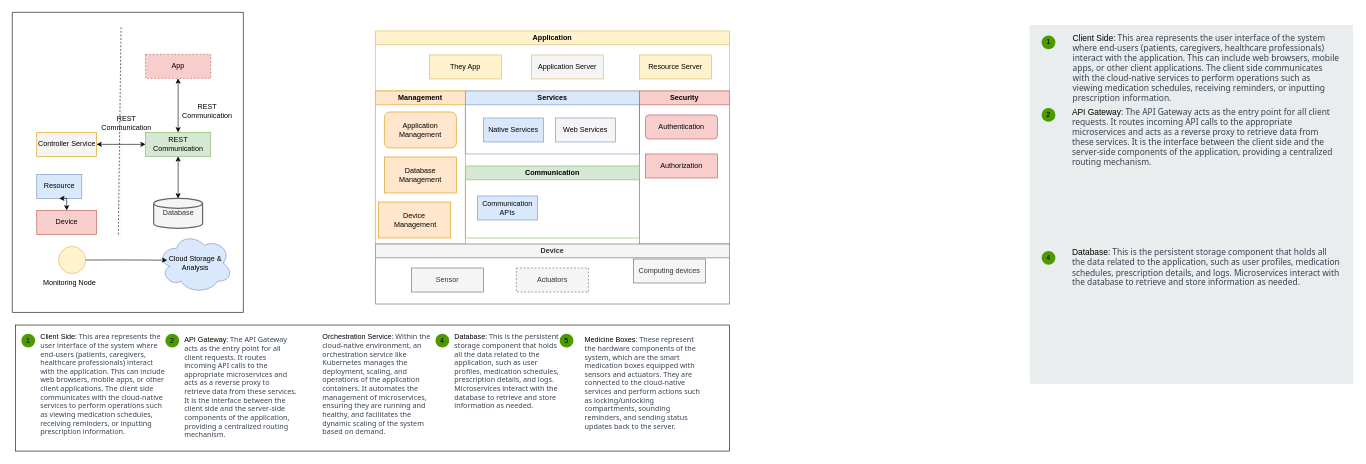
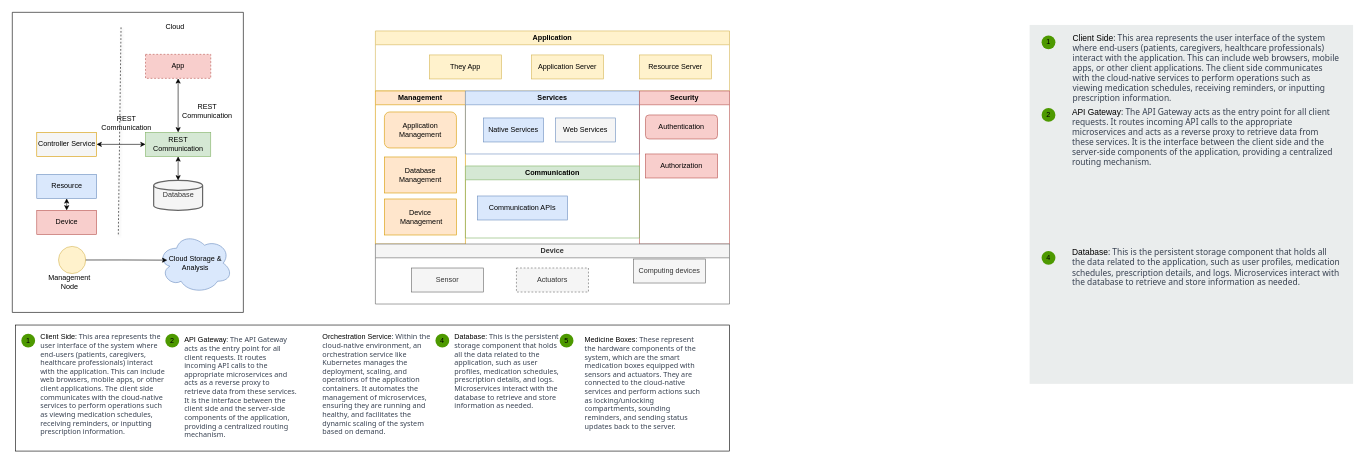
none -> (175, 27)
(567, 67) -> (567, 67)
(59, 186) -> (67, 186)
(507, 208) -> (522, 208)
(178, 213) -> (178, 195)
(414, 220) -> (420, 217)
(70, 282) -> (70, 282)
